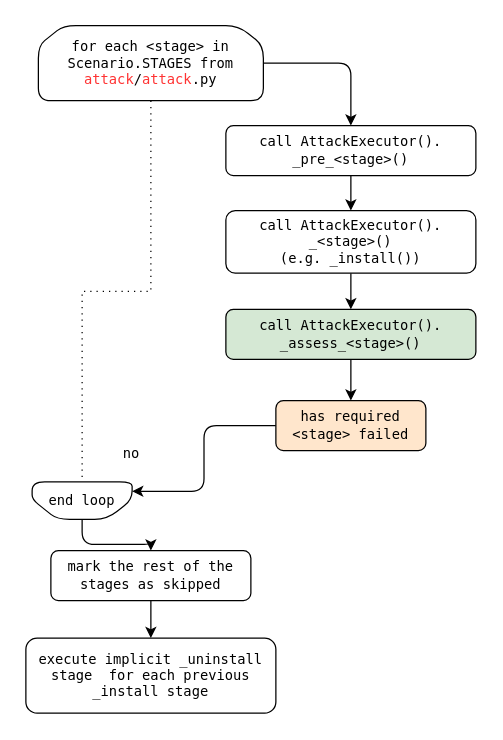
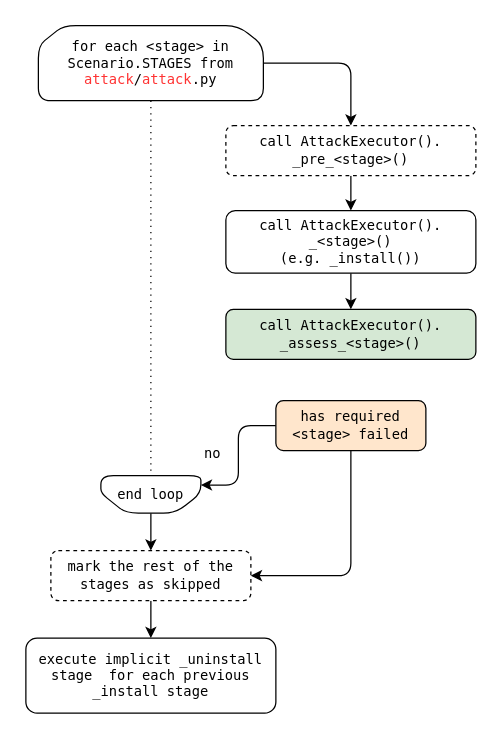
(351, 151) -> (351, 151)
(351, 381) -> none
(139, 454) -> (221, 454)
(82, 501) -> (151, 494)
none -> (351, 553)
(151, 576) -> (151, 576)
